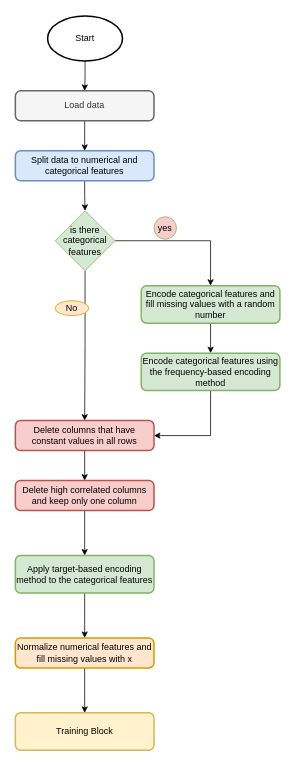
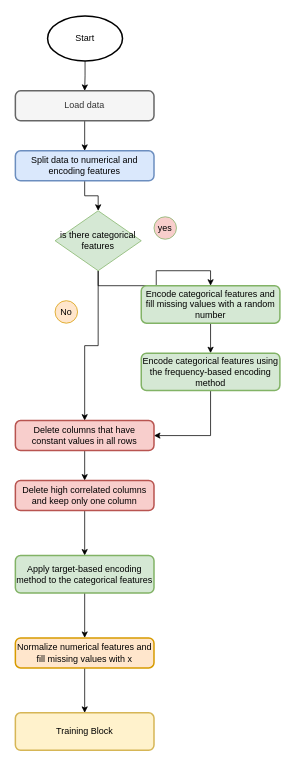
(85, 165) -> (85, 165)
(85, 240) -> (98, 240)
(72, 308) -> (66, 312)
